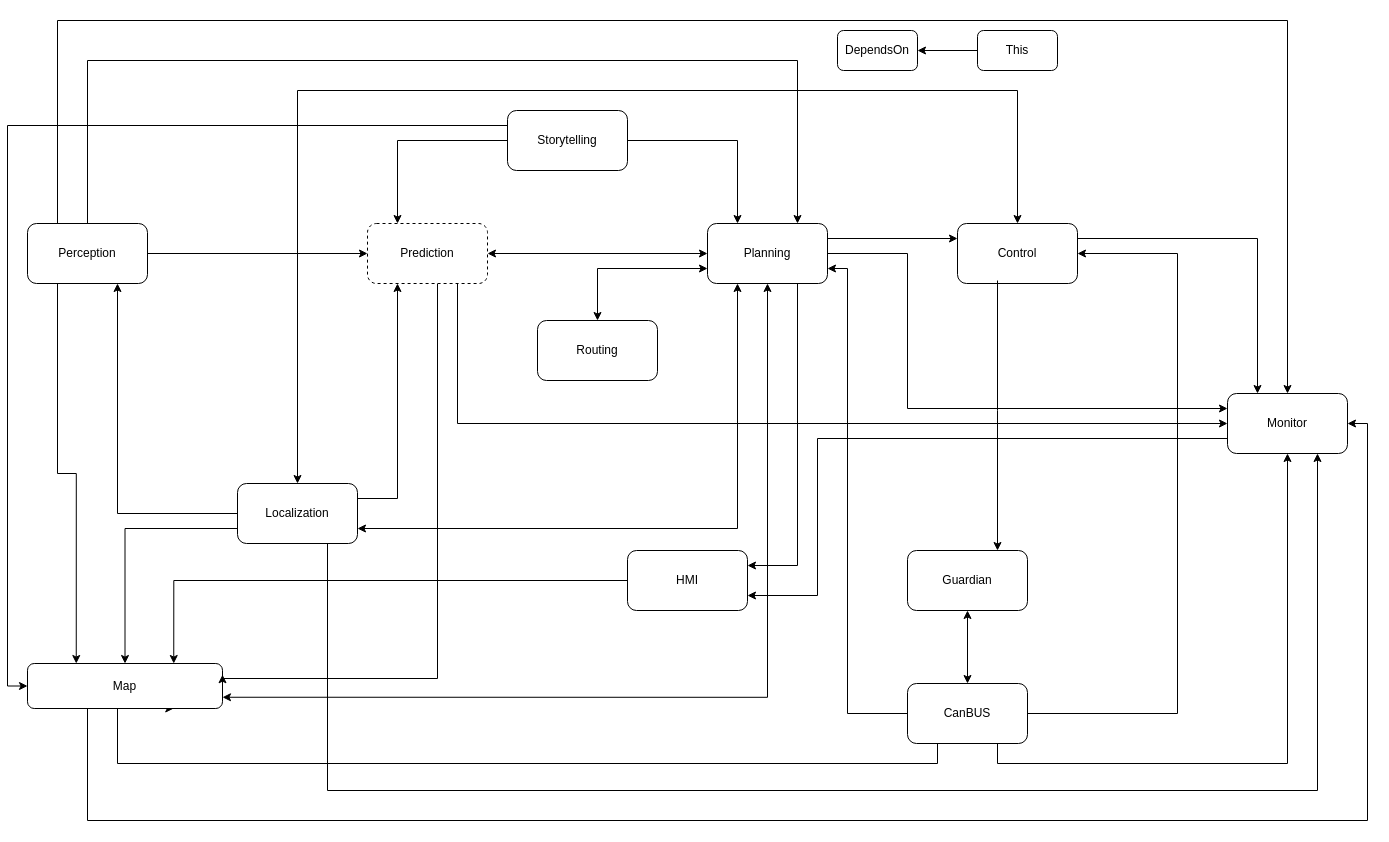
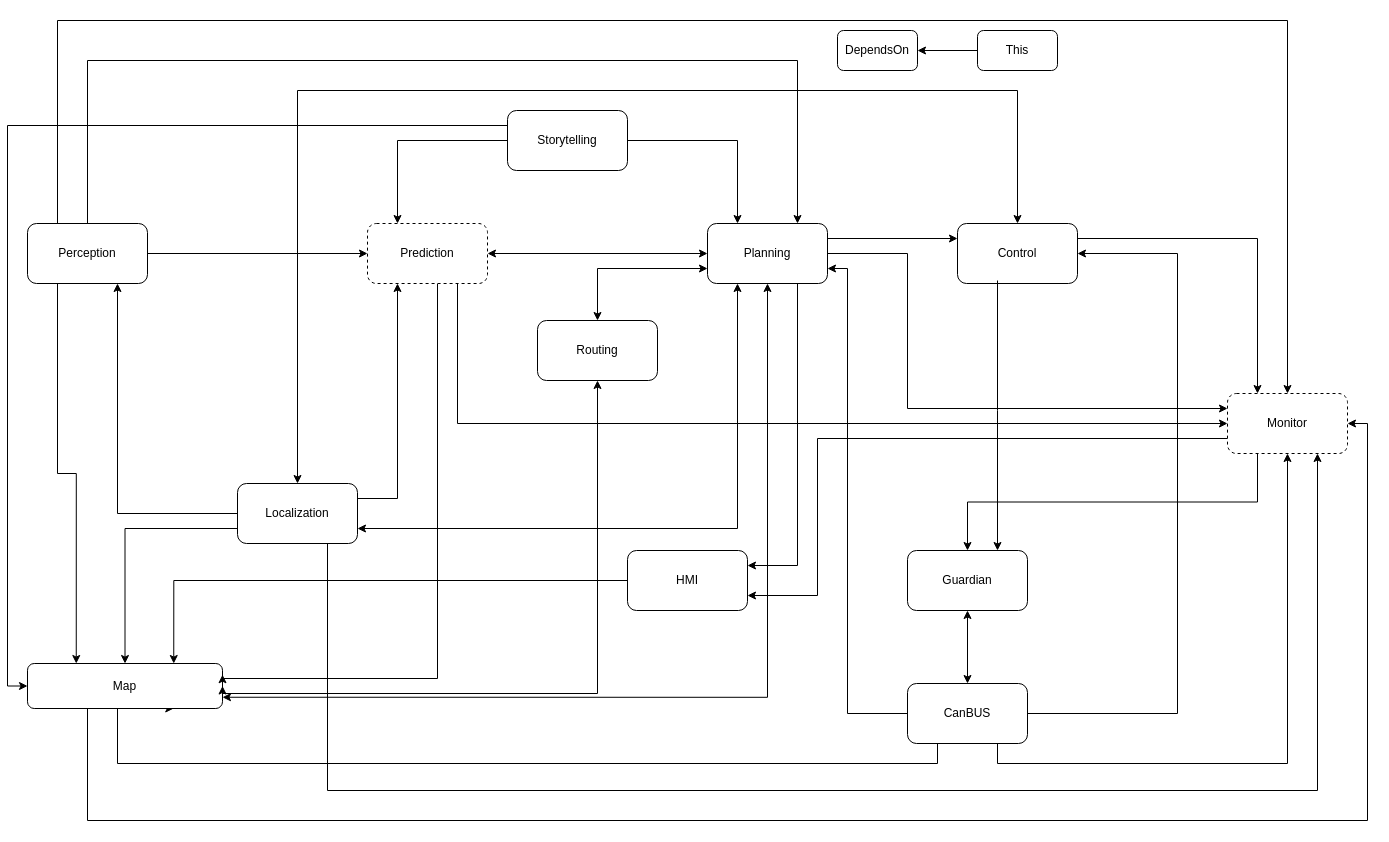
(1288, 424) -> (1288, 424)
none -> (1116, 502)
none -> (563, 694)
